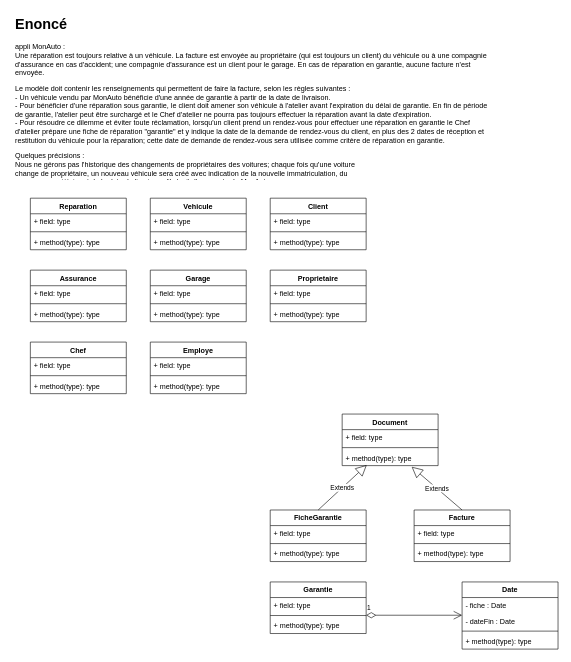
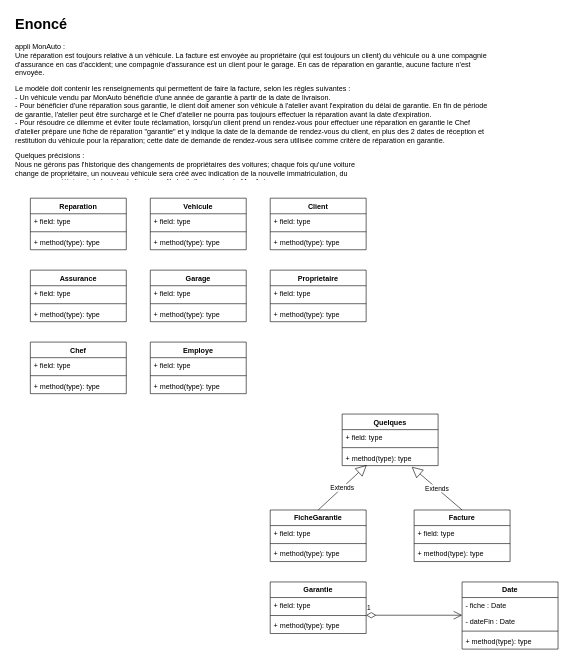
(390, 422) -> (390, 422)
